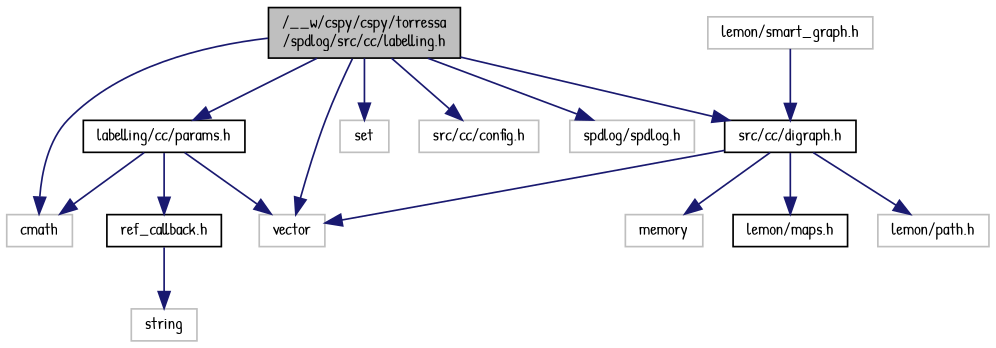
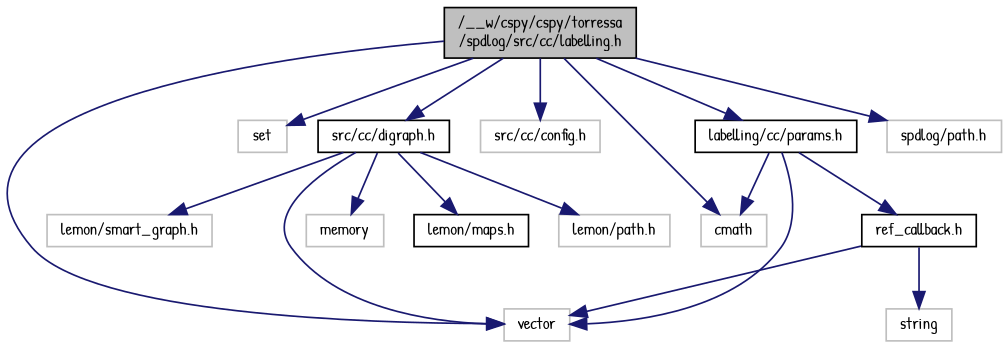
(790, 76) -> (265, 181)
(632, 136) -> (944, 136)
none -> (724, 279)
